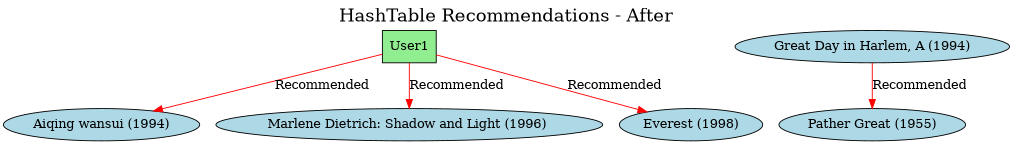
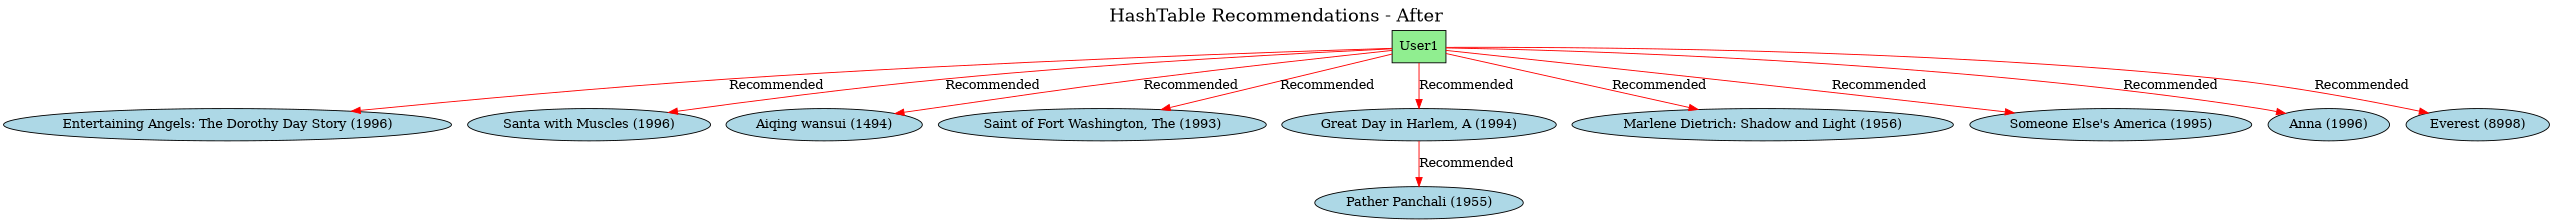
none -> (1419, 81)
(102, 125) -> (824, 125)
none -> (228, 125)
(409, 125) -> (1763, 125)
none -> (589, 125)
(691, 125) -> (2478, 125)
(872, 125) -> (1419, 203)
none -> (1102, 125)
none -> (2111, 125)
none -> (2329, 125)
